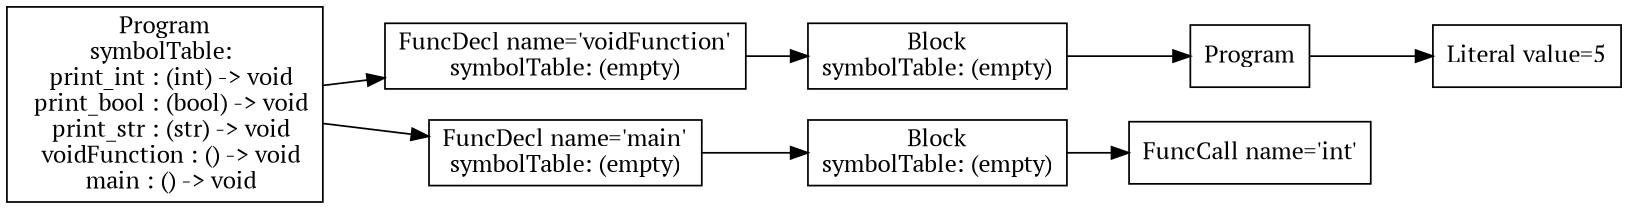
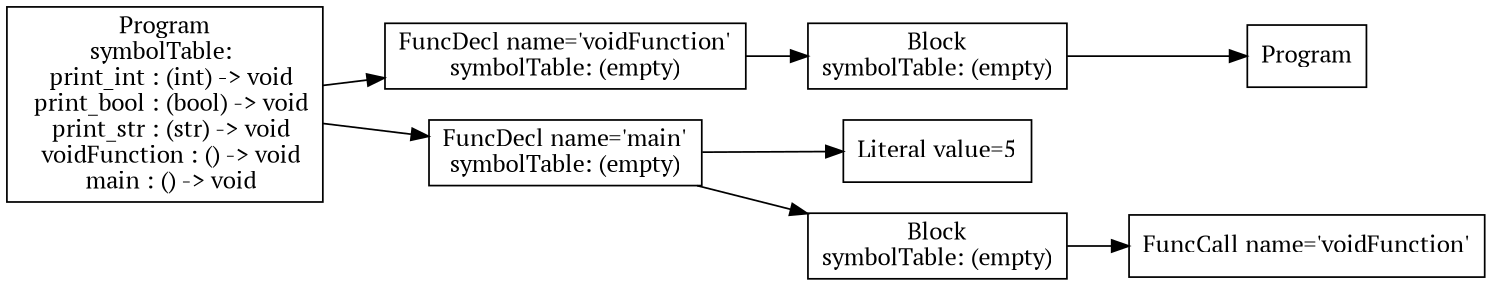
(1363, 56) -> (764, 152)
(1250, 153) -> (1307, 246)
